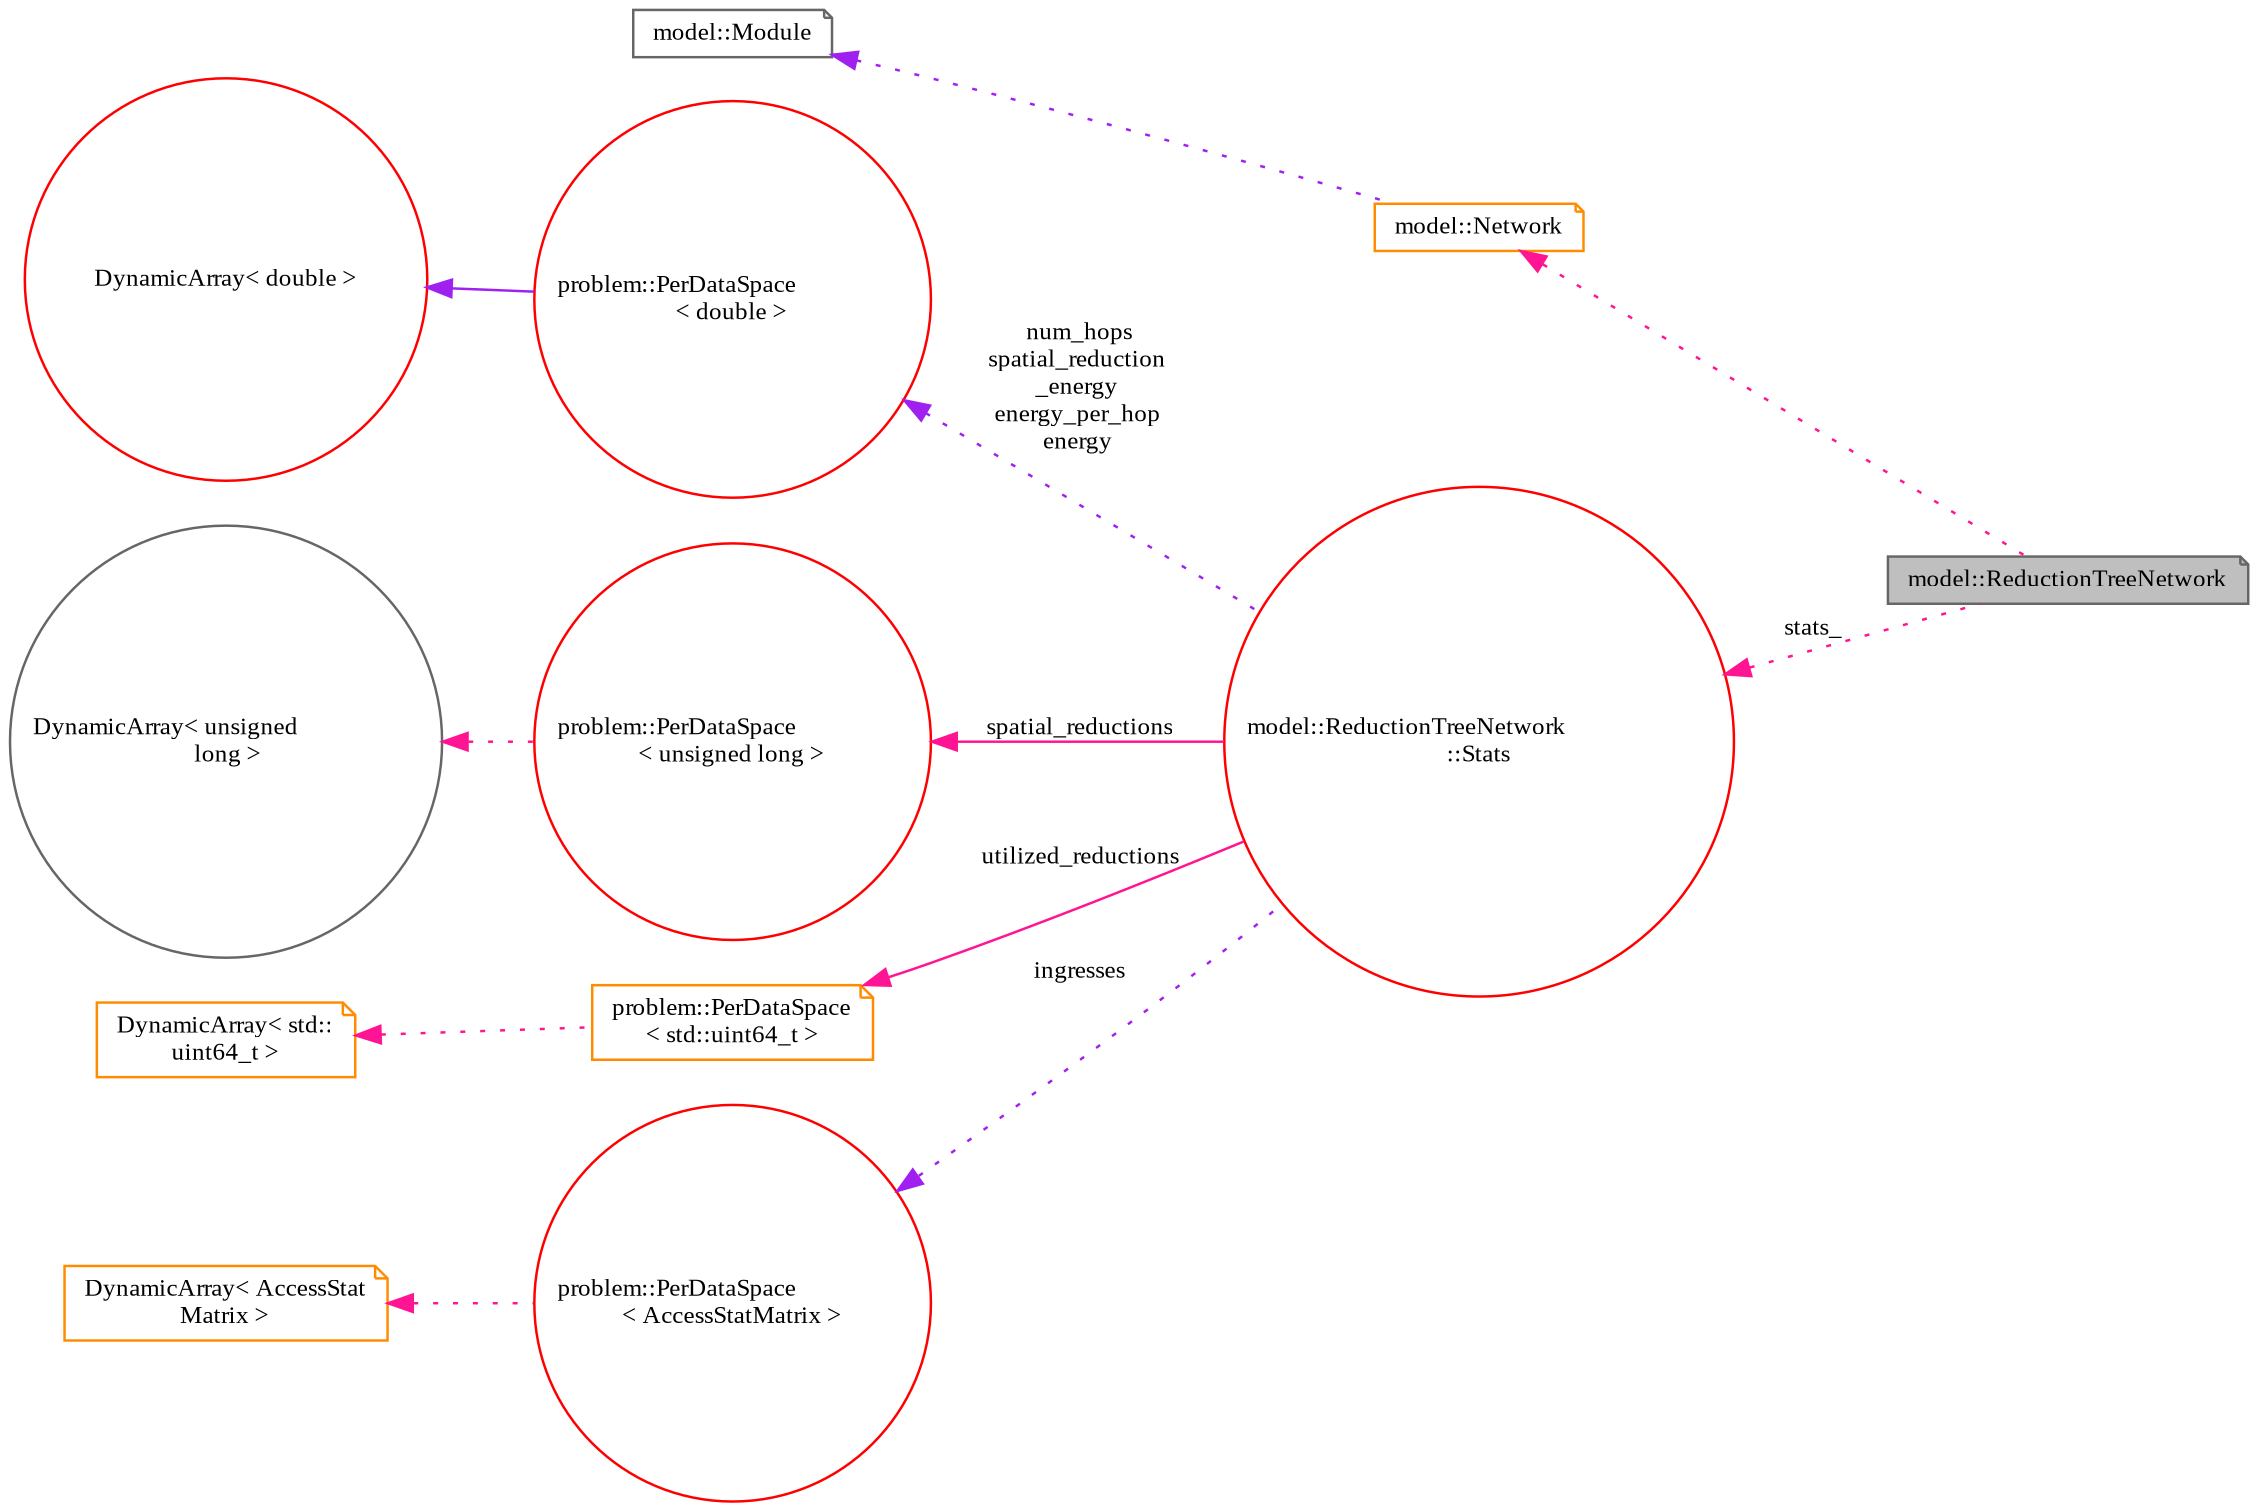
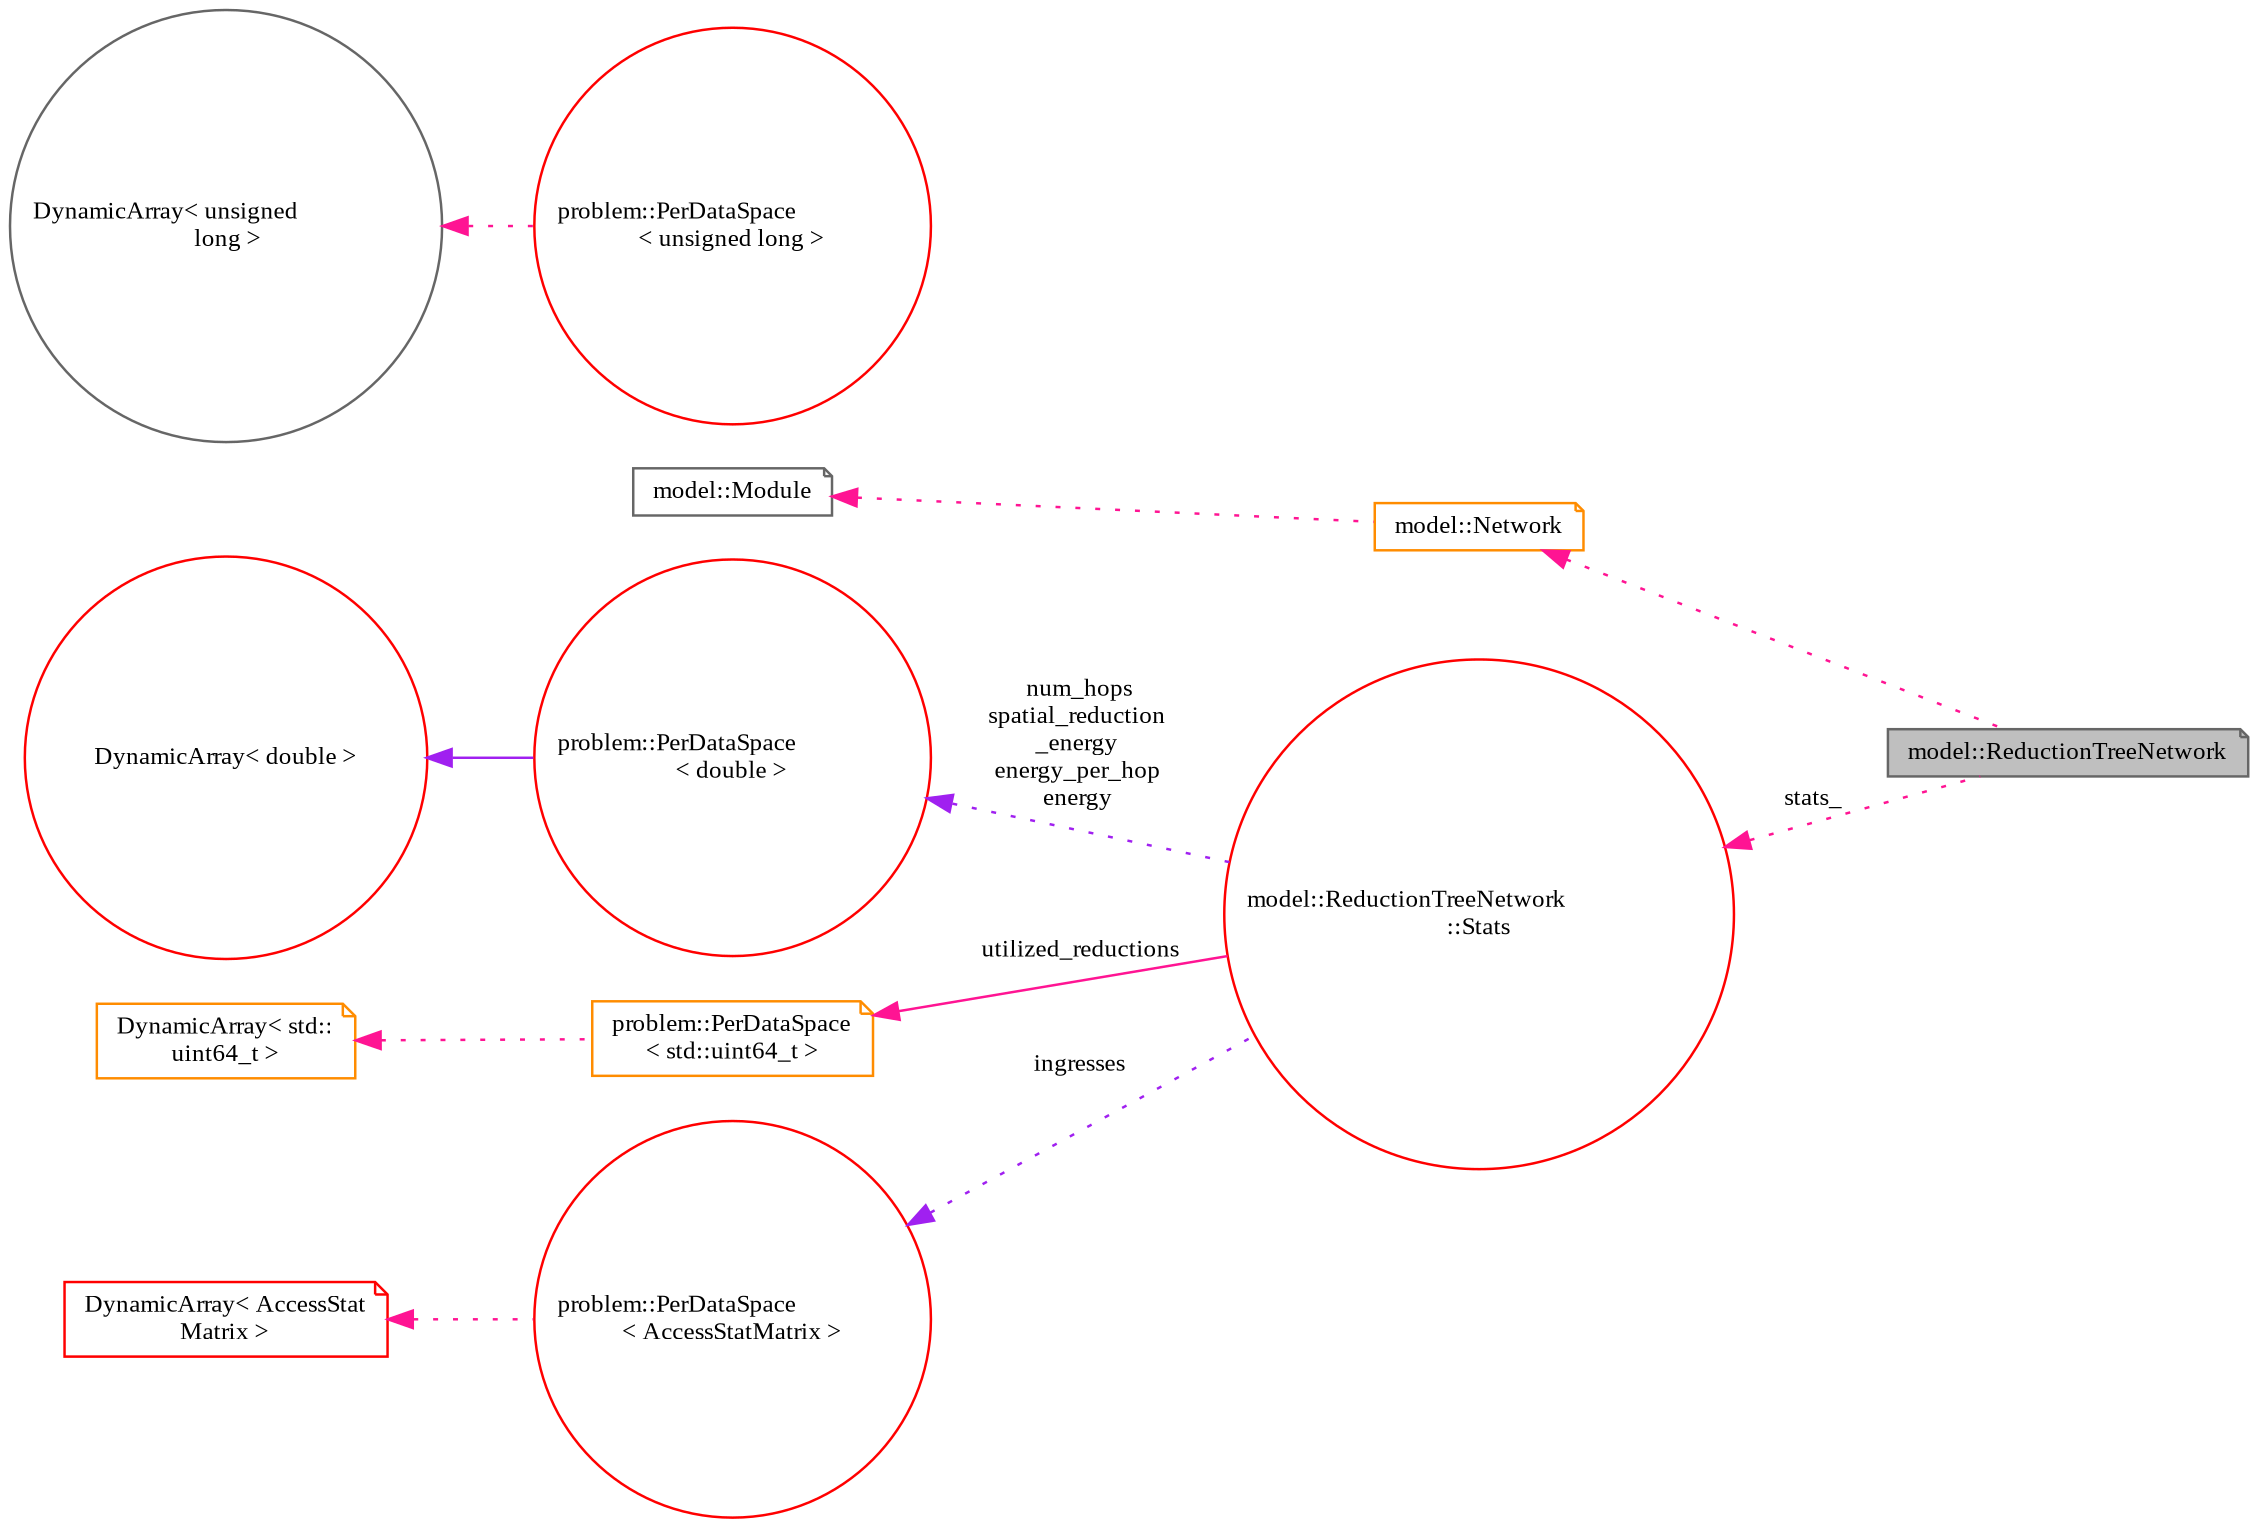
(1126, 129) -> (1115, 510)
(1091, 742) -> none
(226, 1303) -> (226, 1319)
